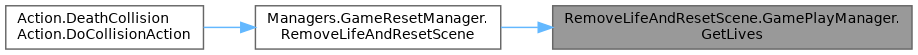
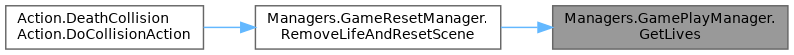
(732, 27) -> (670, 27)
